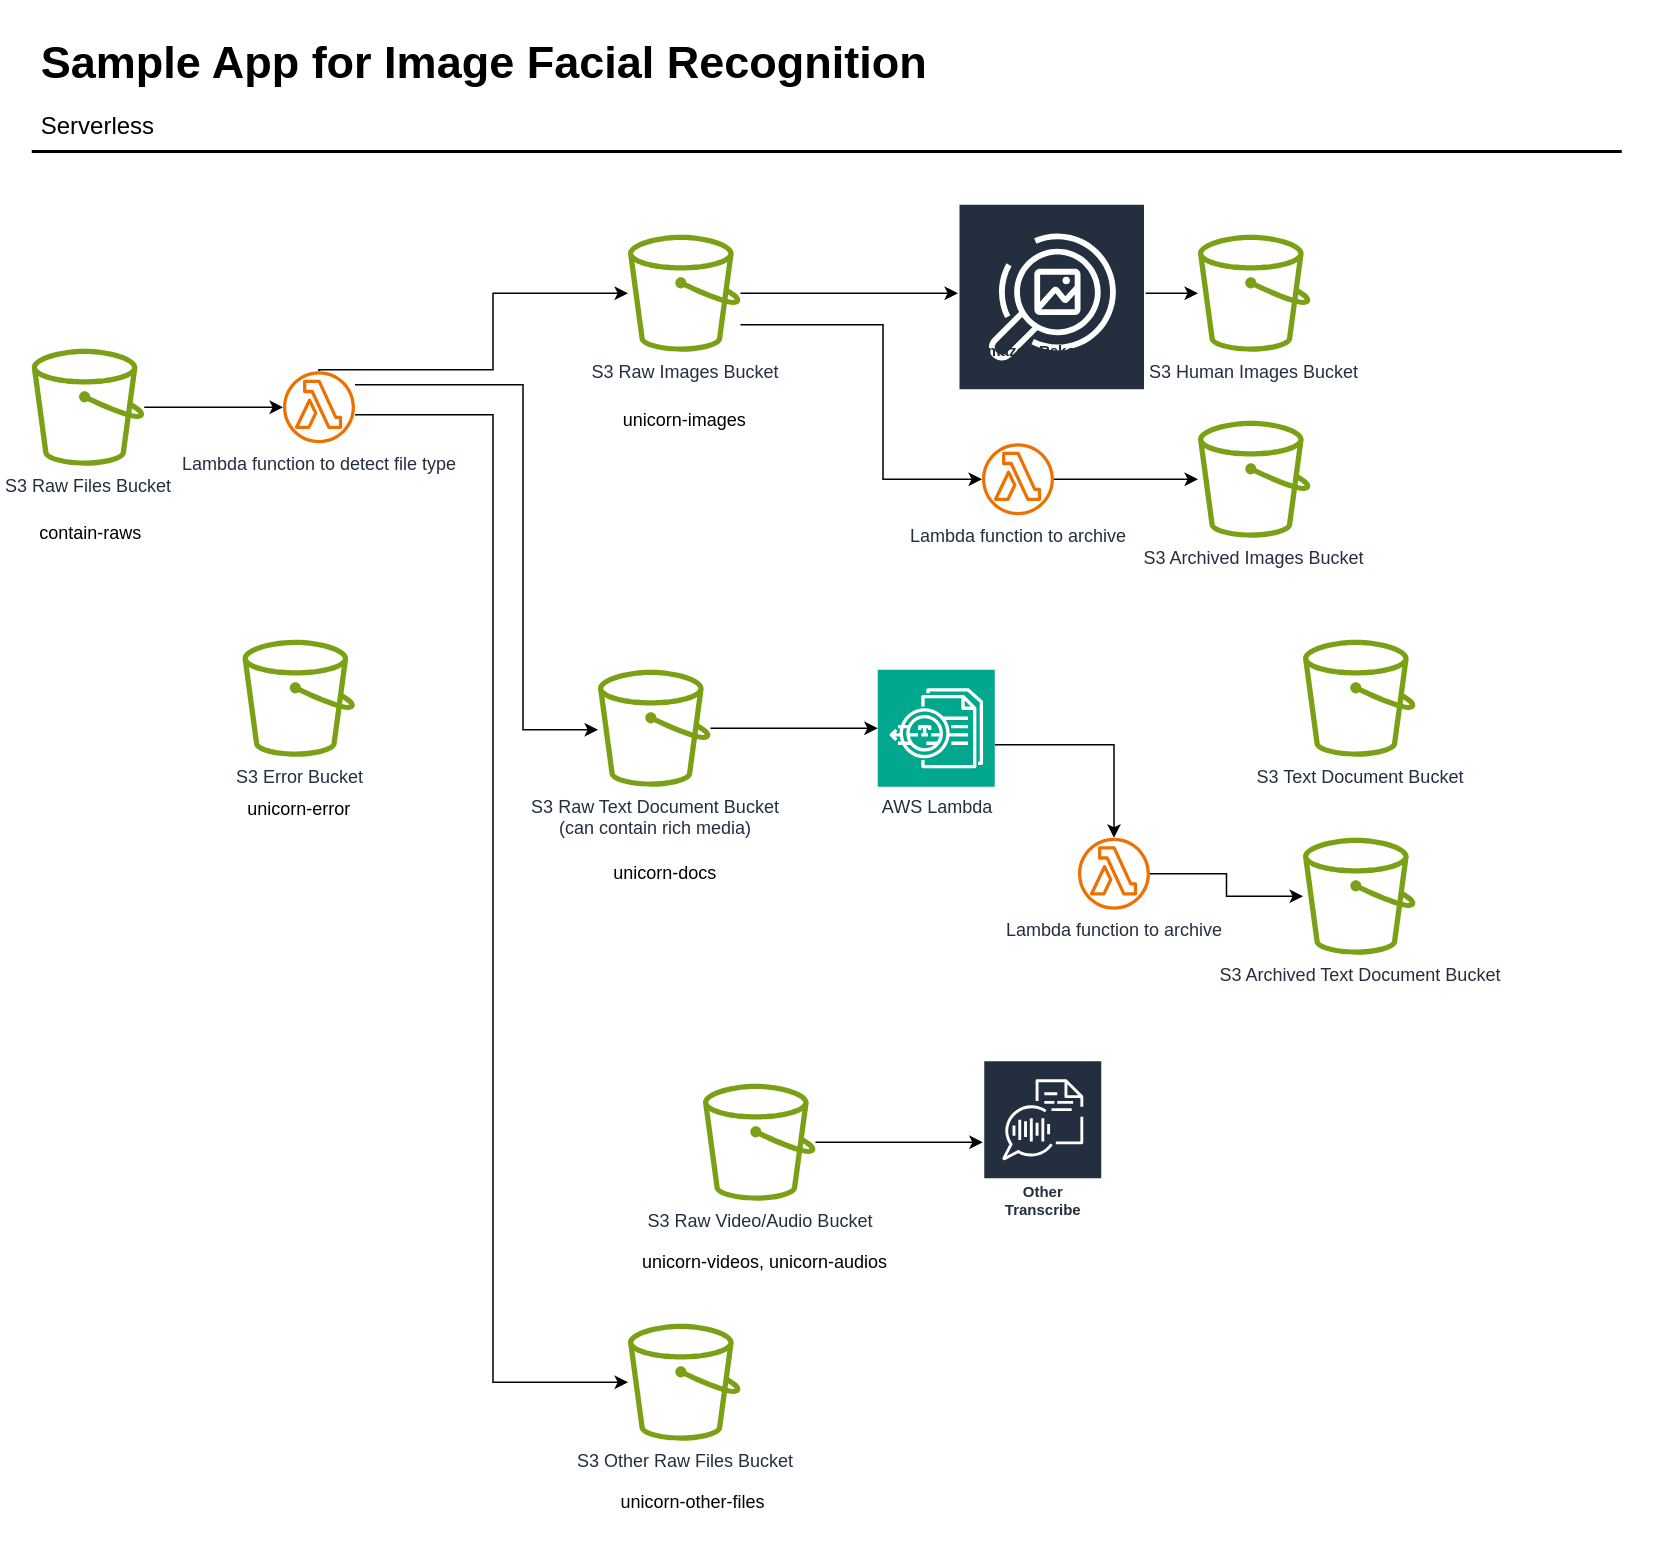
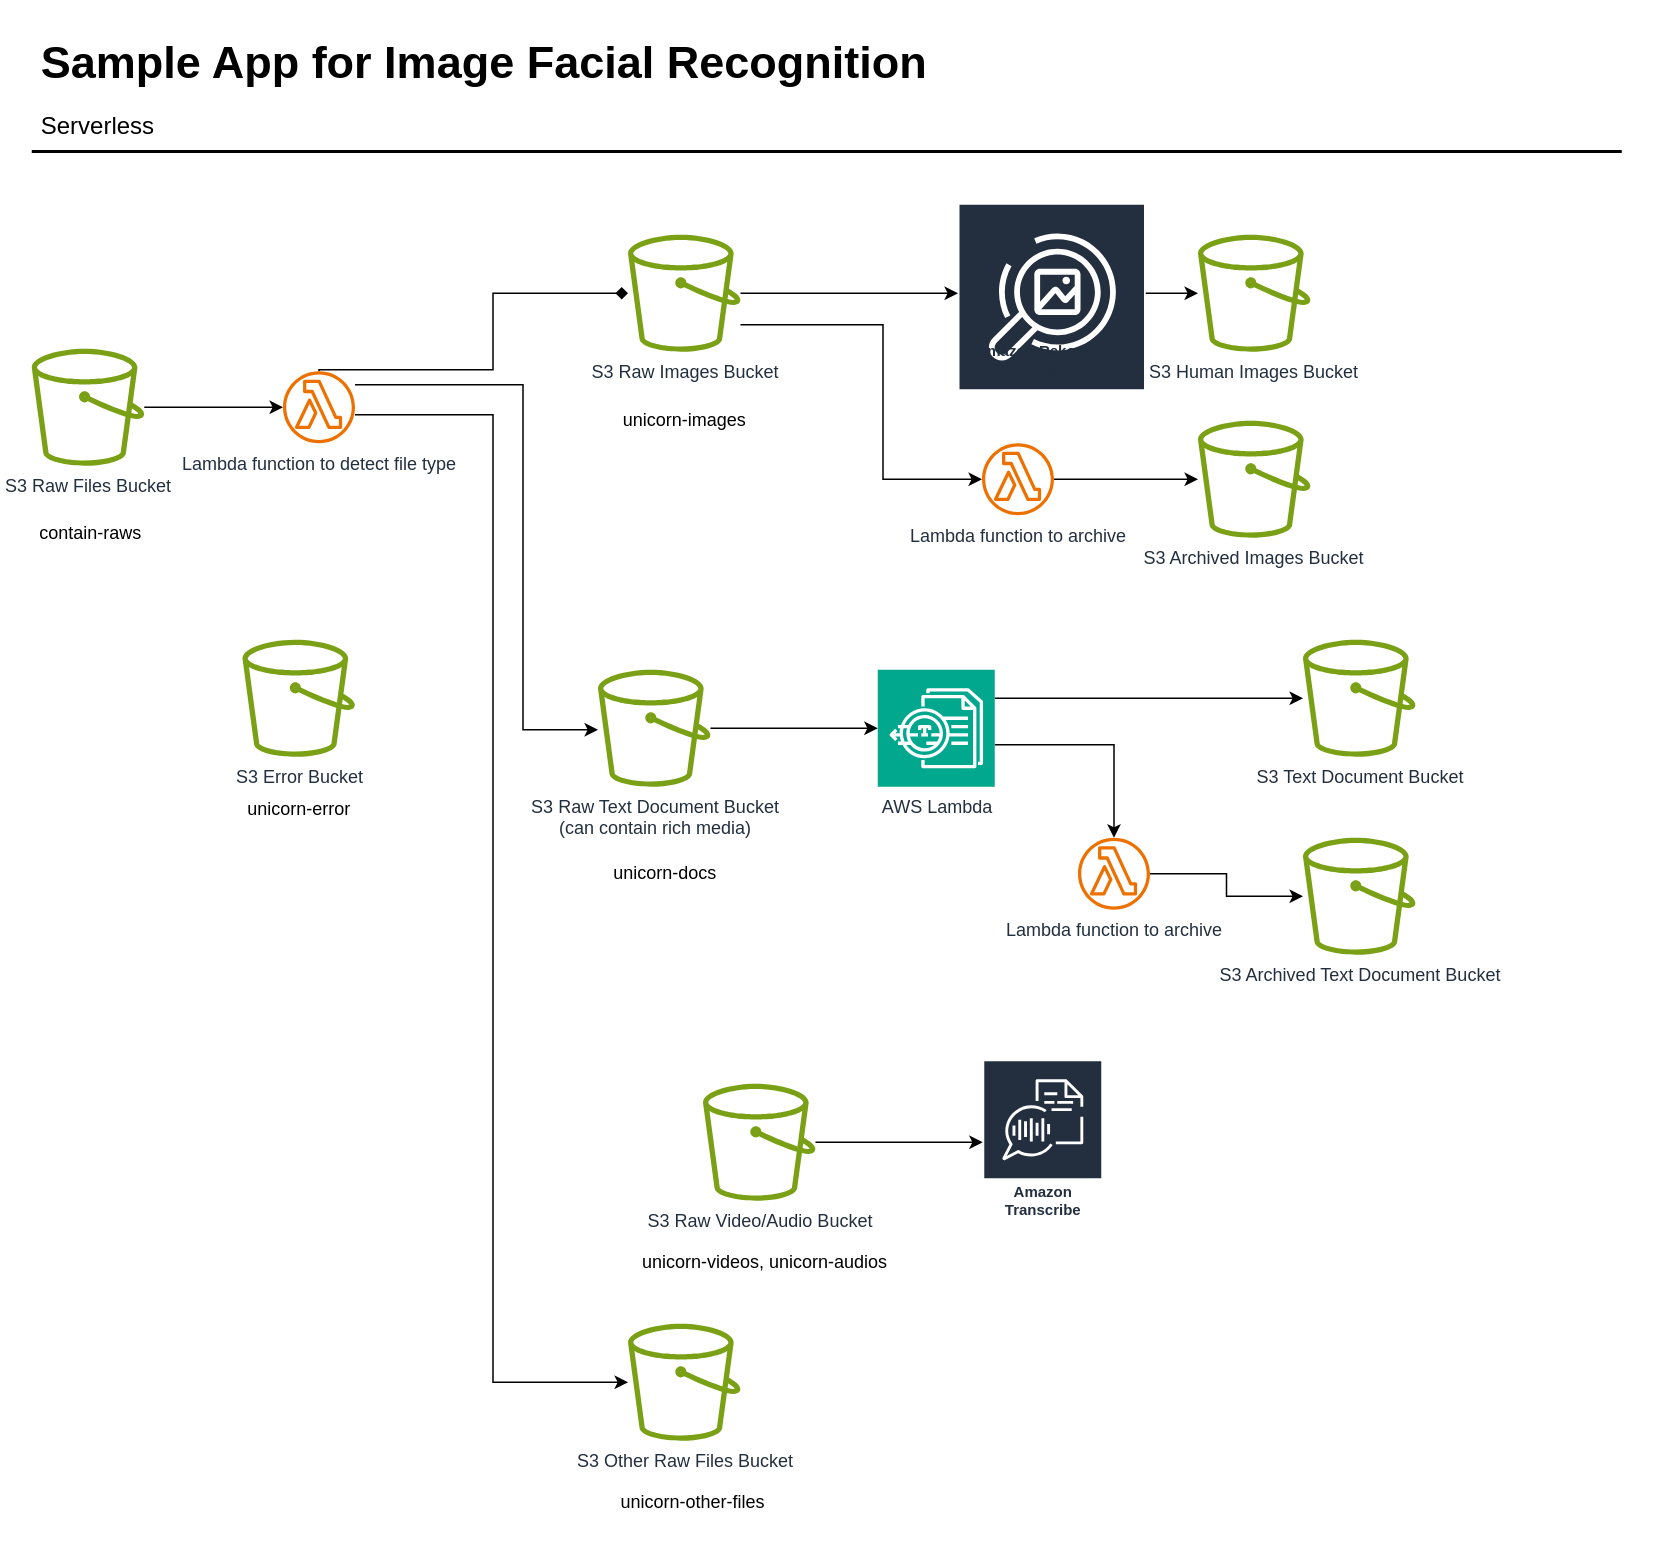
(616, 293) -> (615, 293)
none -> (1144, 698)
(1043, 1201) -> (1043, 1201)
